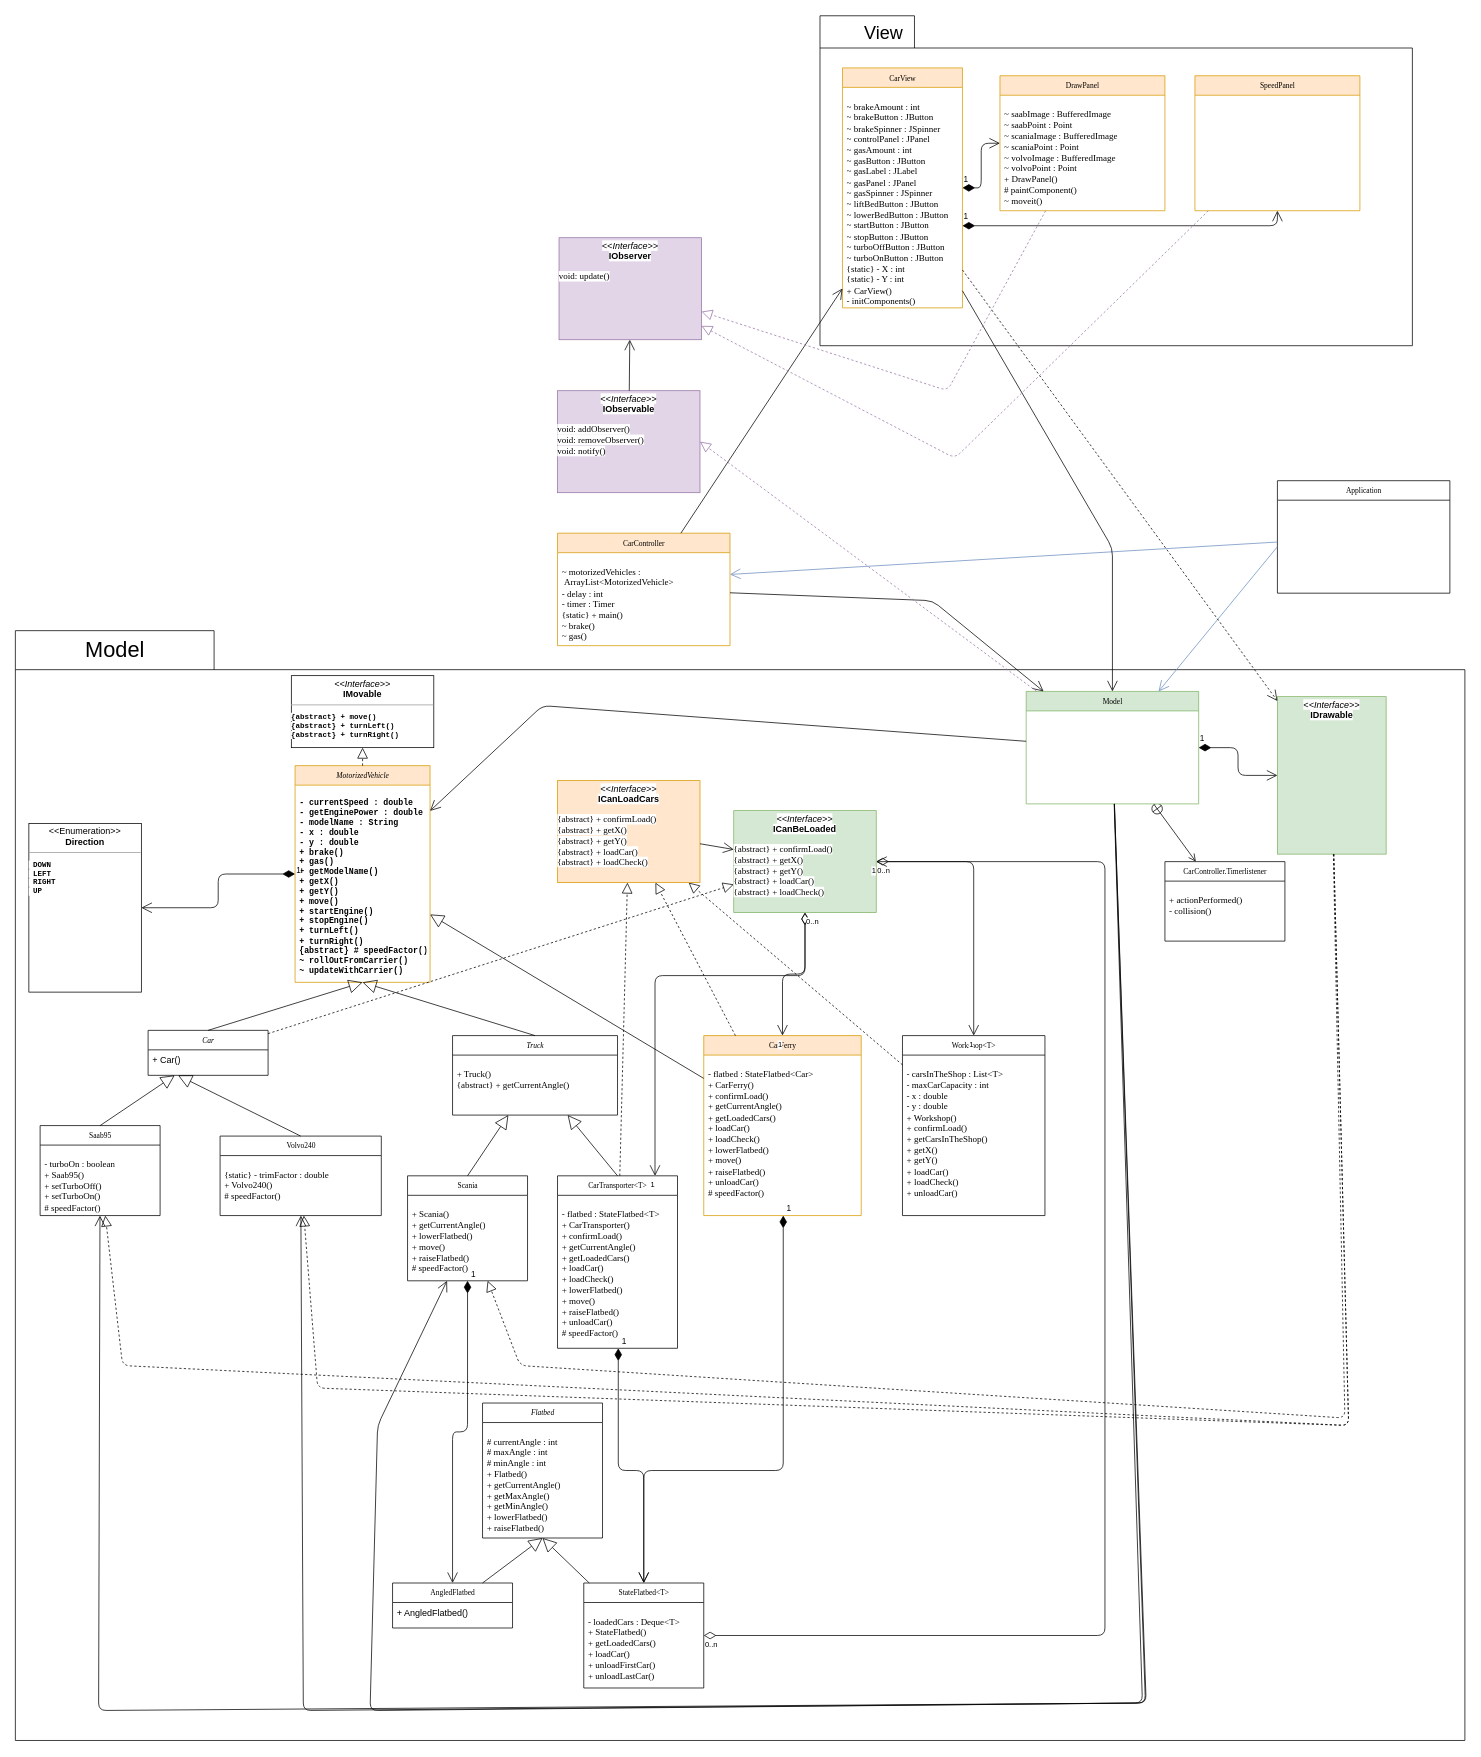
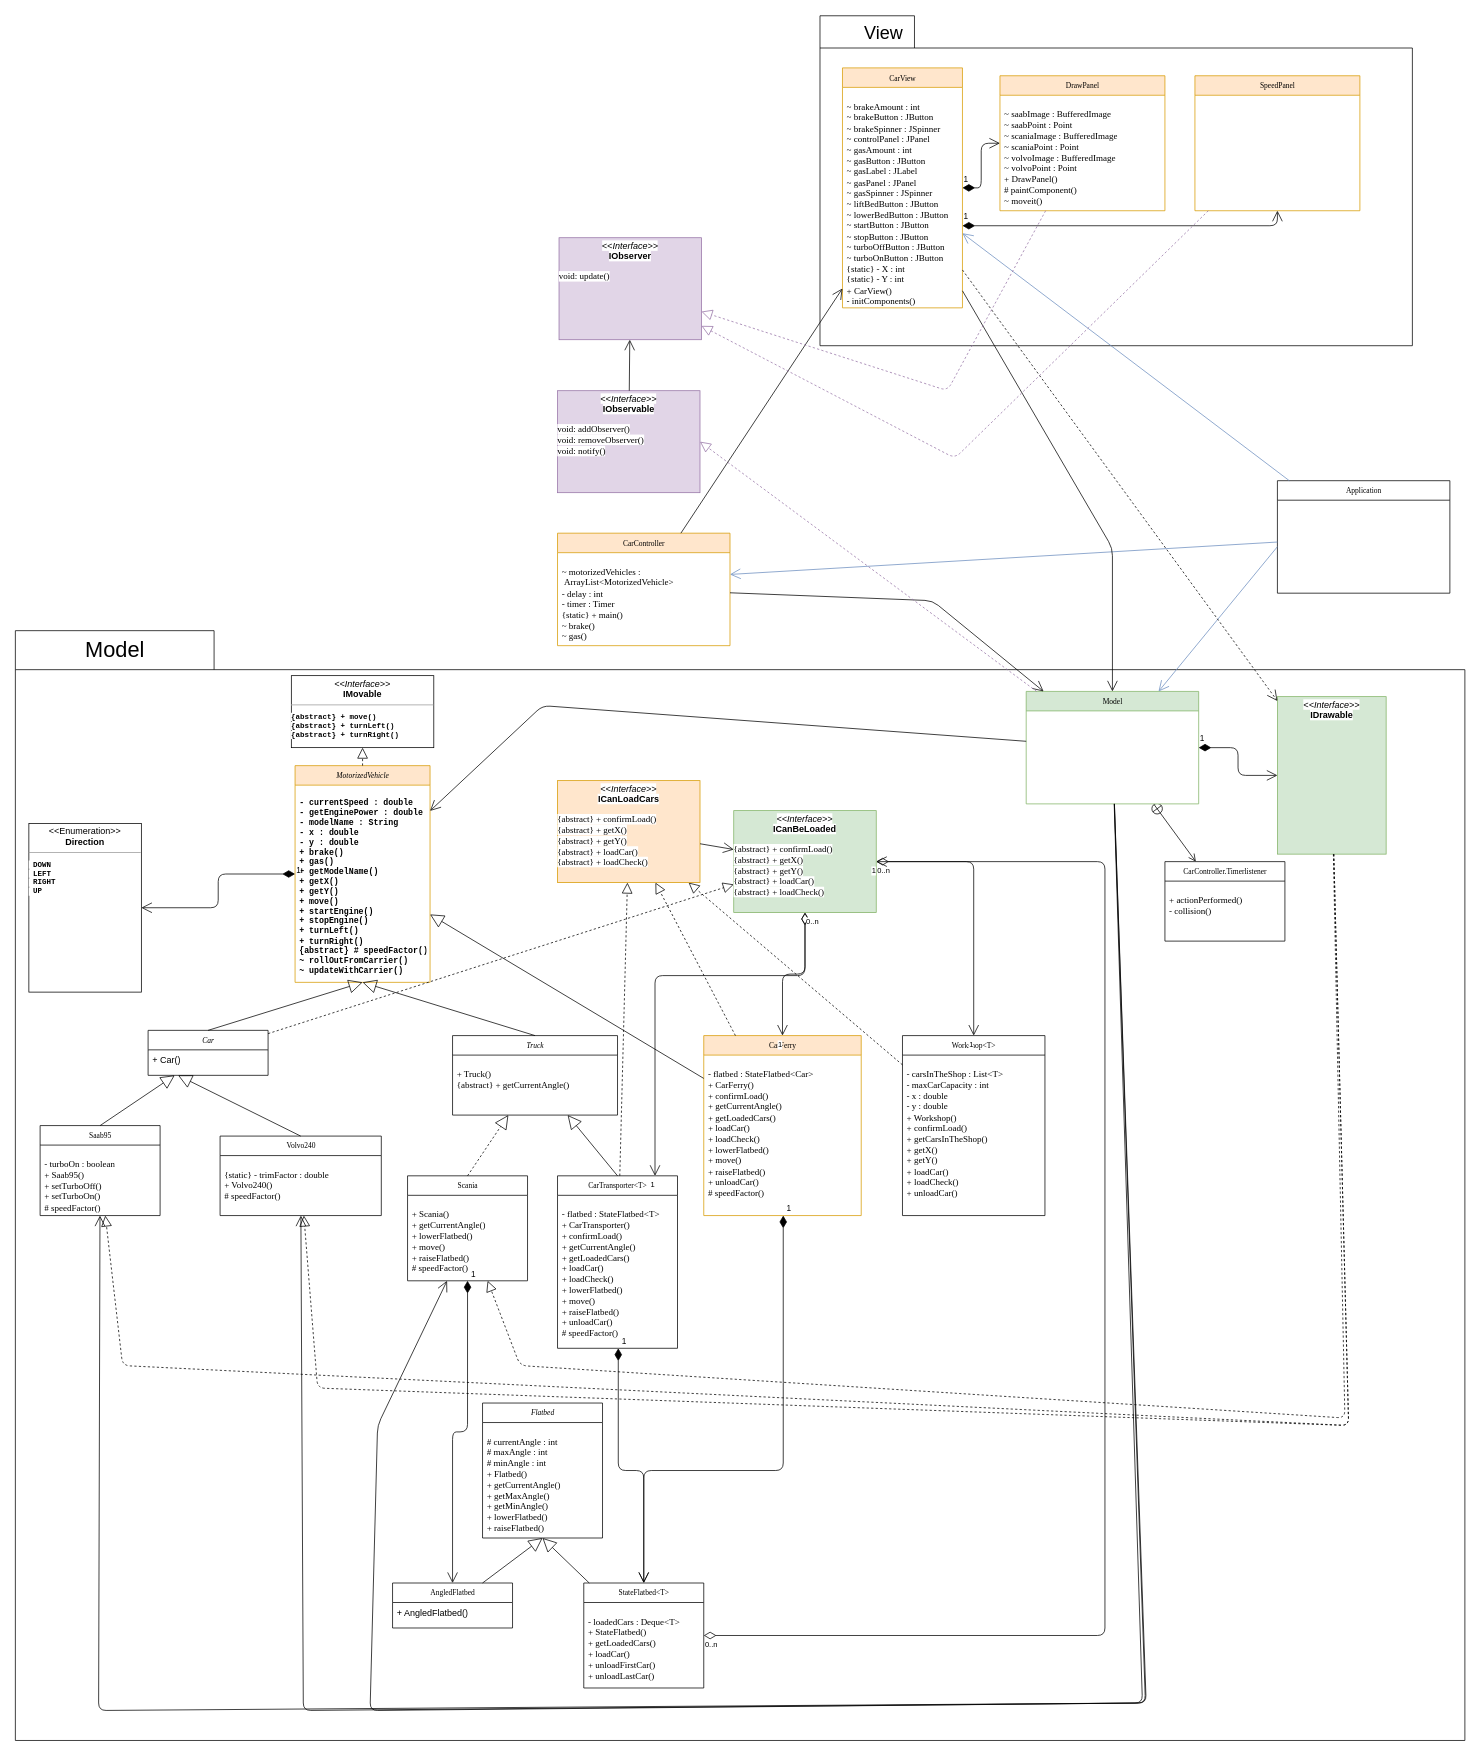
none -> (1127, 357)
(485, 1150) -> (485, 1150)
